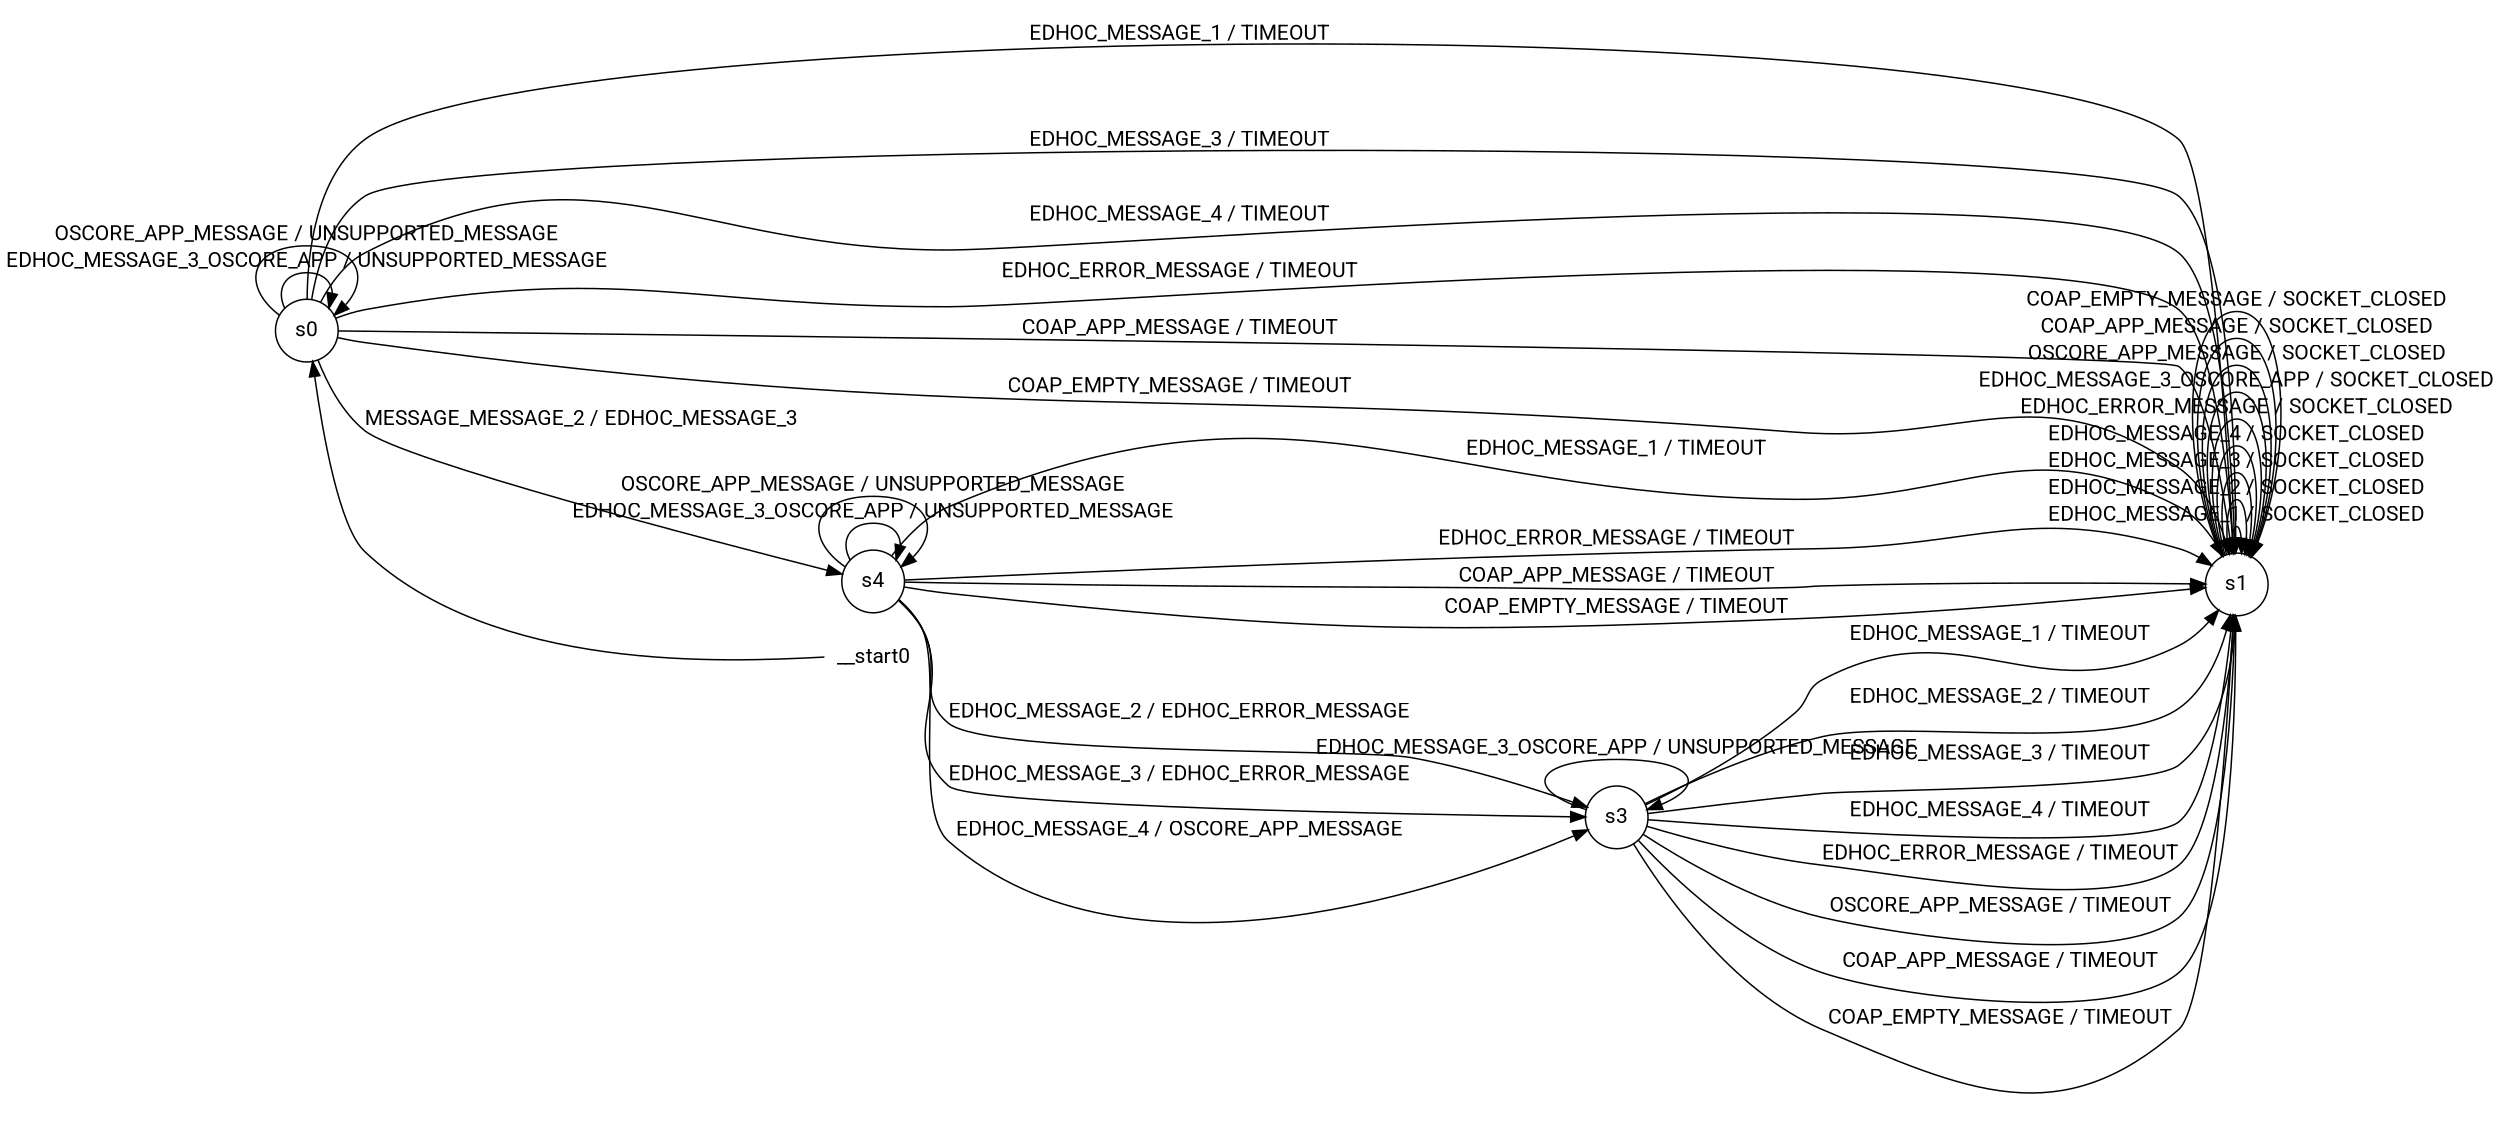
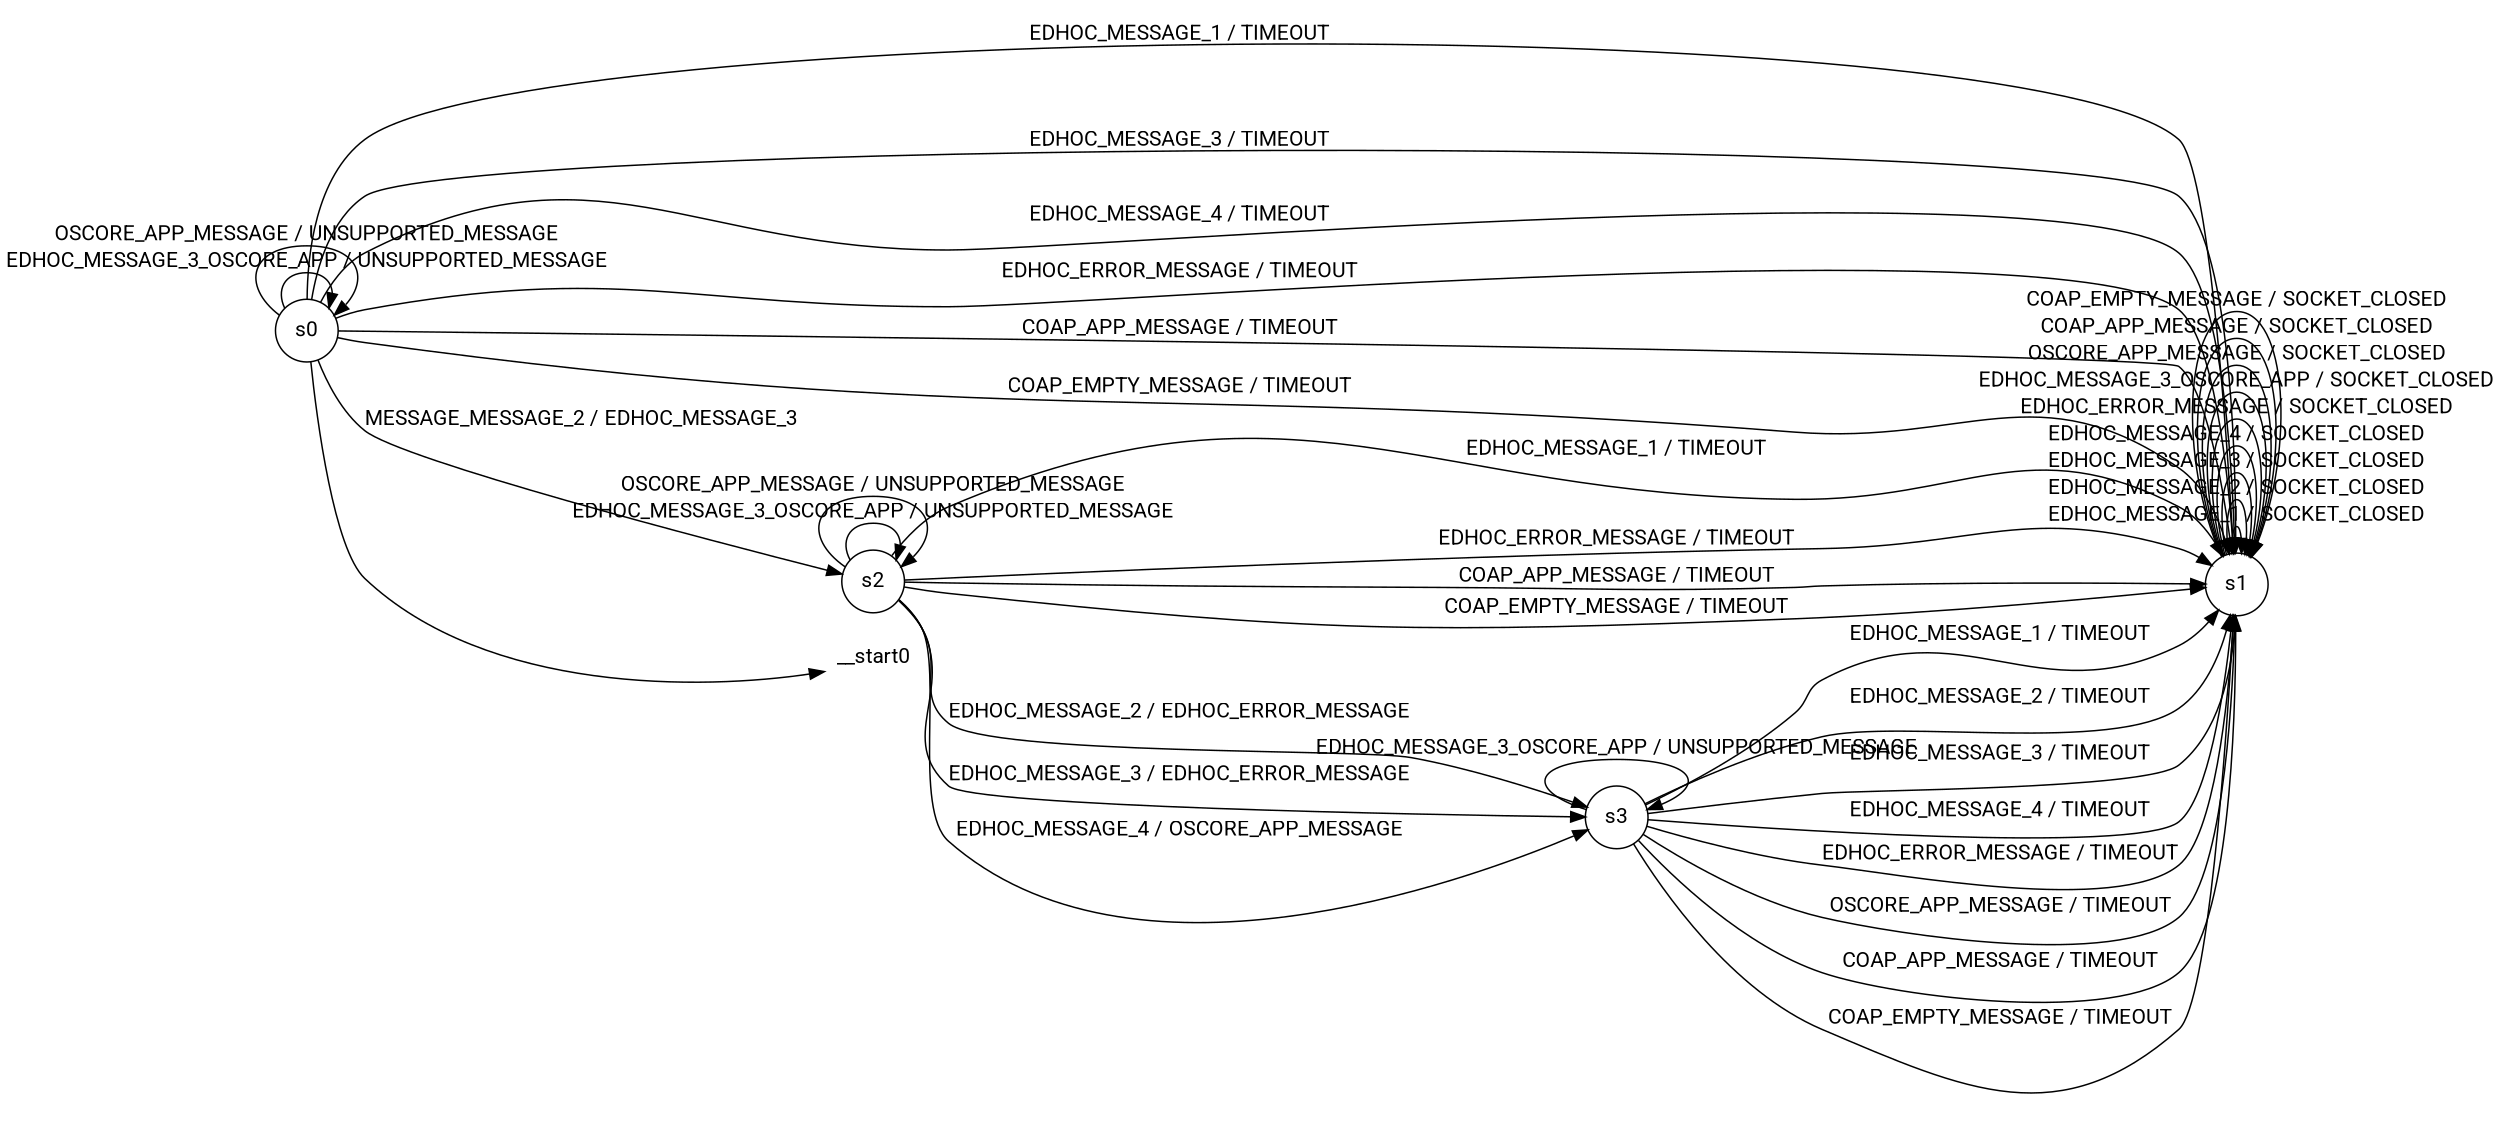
(873, 581) -> (873, 581)
(494, 625) -> (468, 643)
